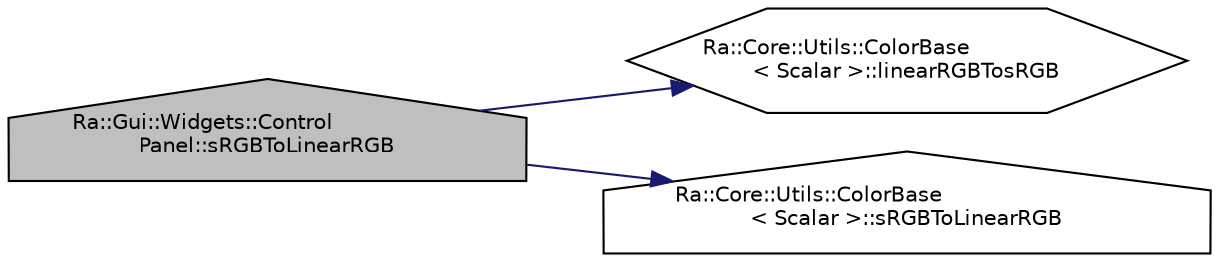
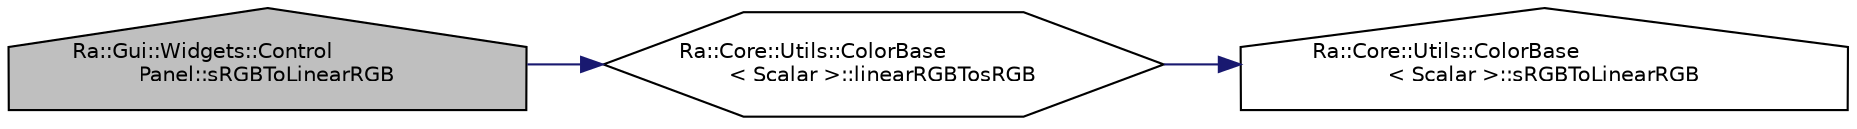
(589, 172) -> (1191, 64)
